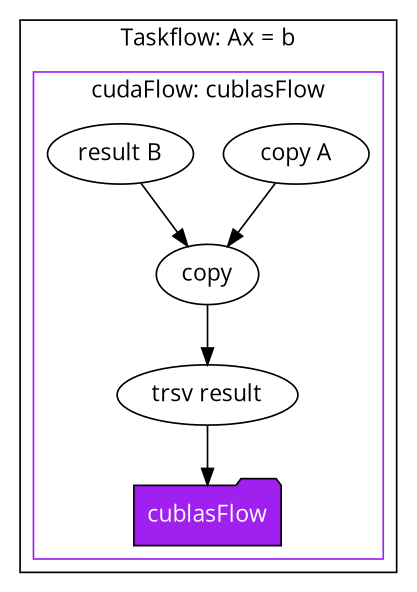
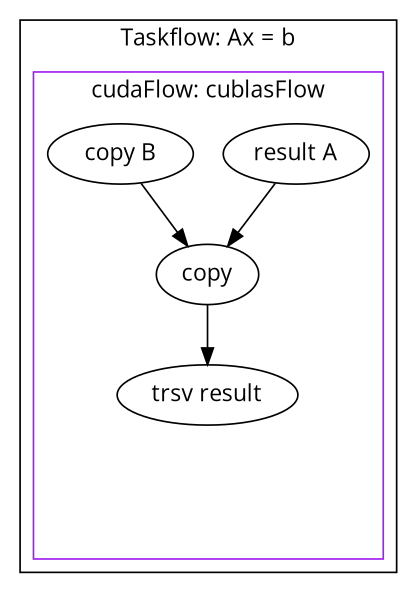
(120, 154) -> (120, 154)
(296, 154) -> (296, 154)
(208, 515) -> none
